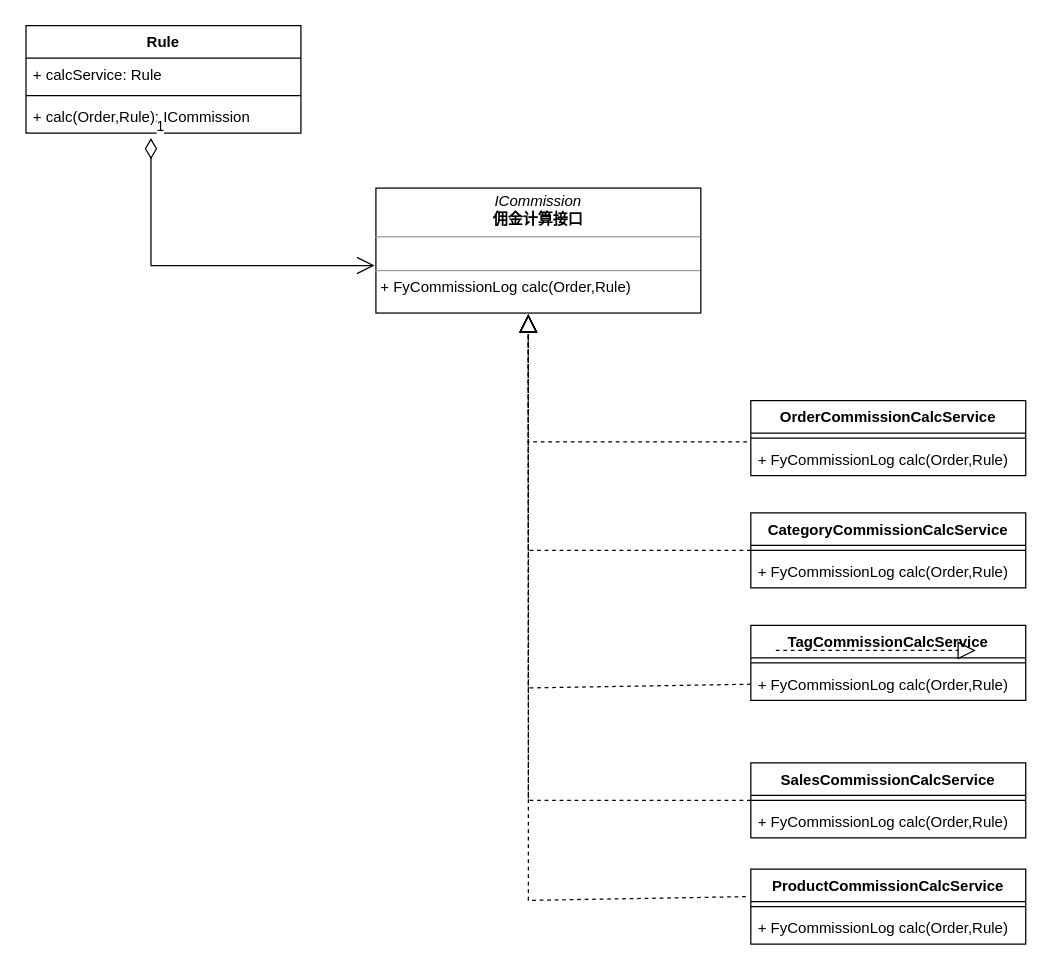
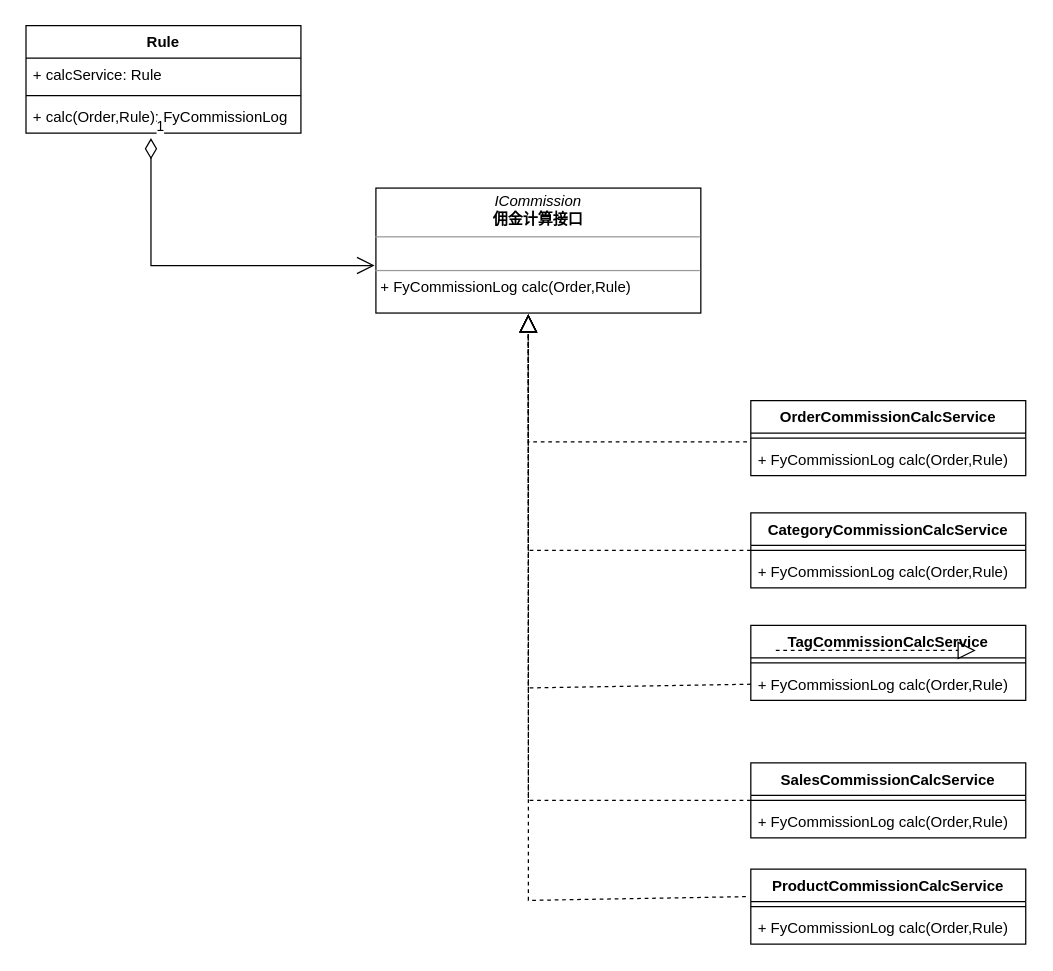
(147, 118) -> (164, 118)
